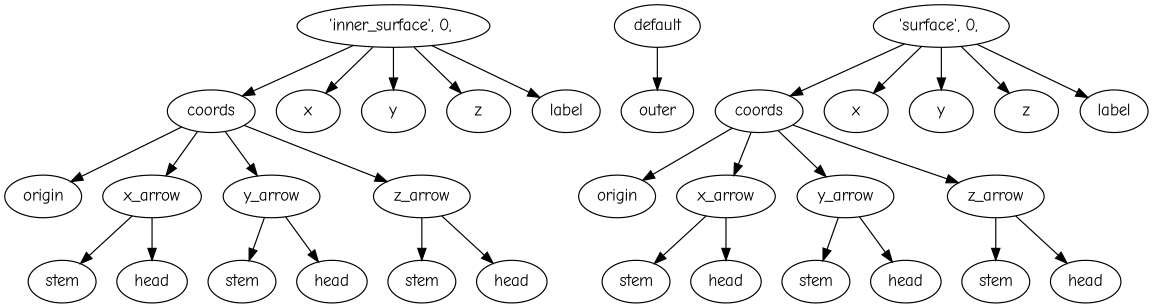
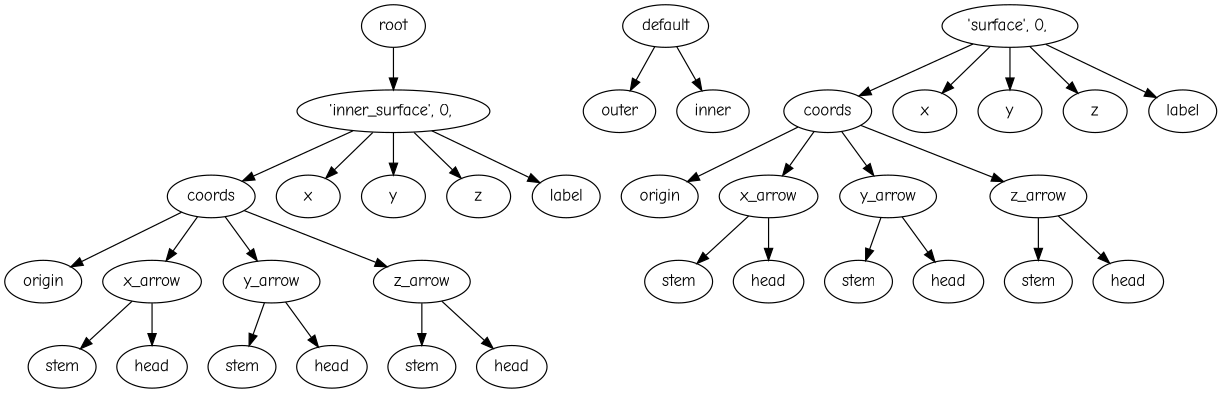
none -> (393, 26)
none -> (713, 111)
